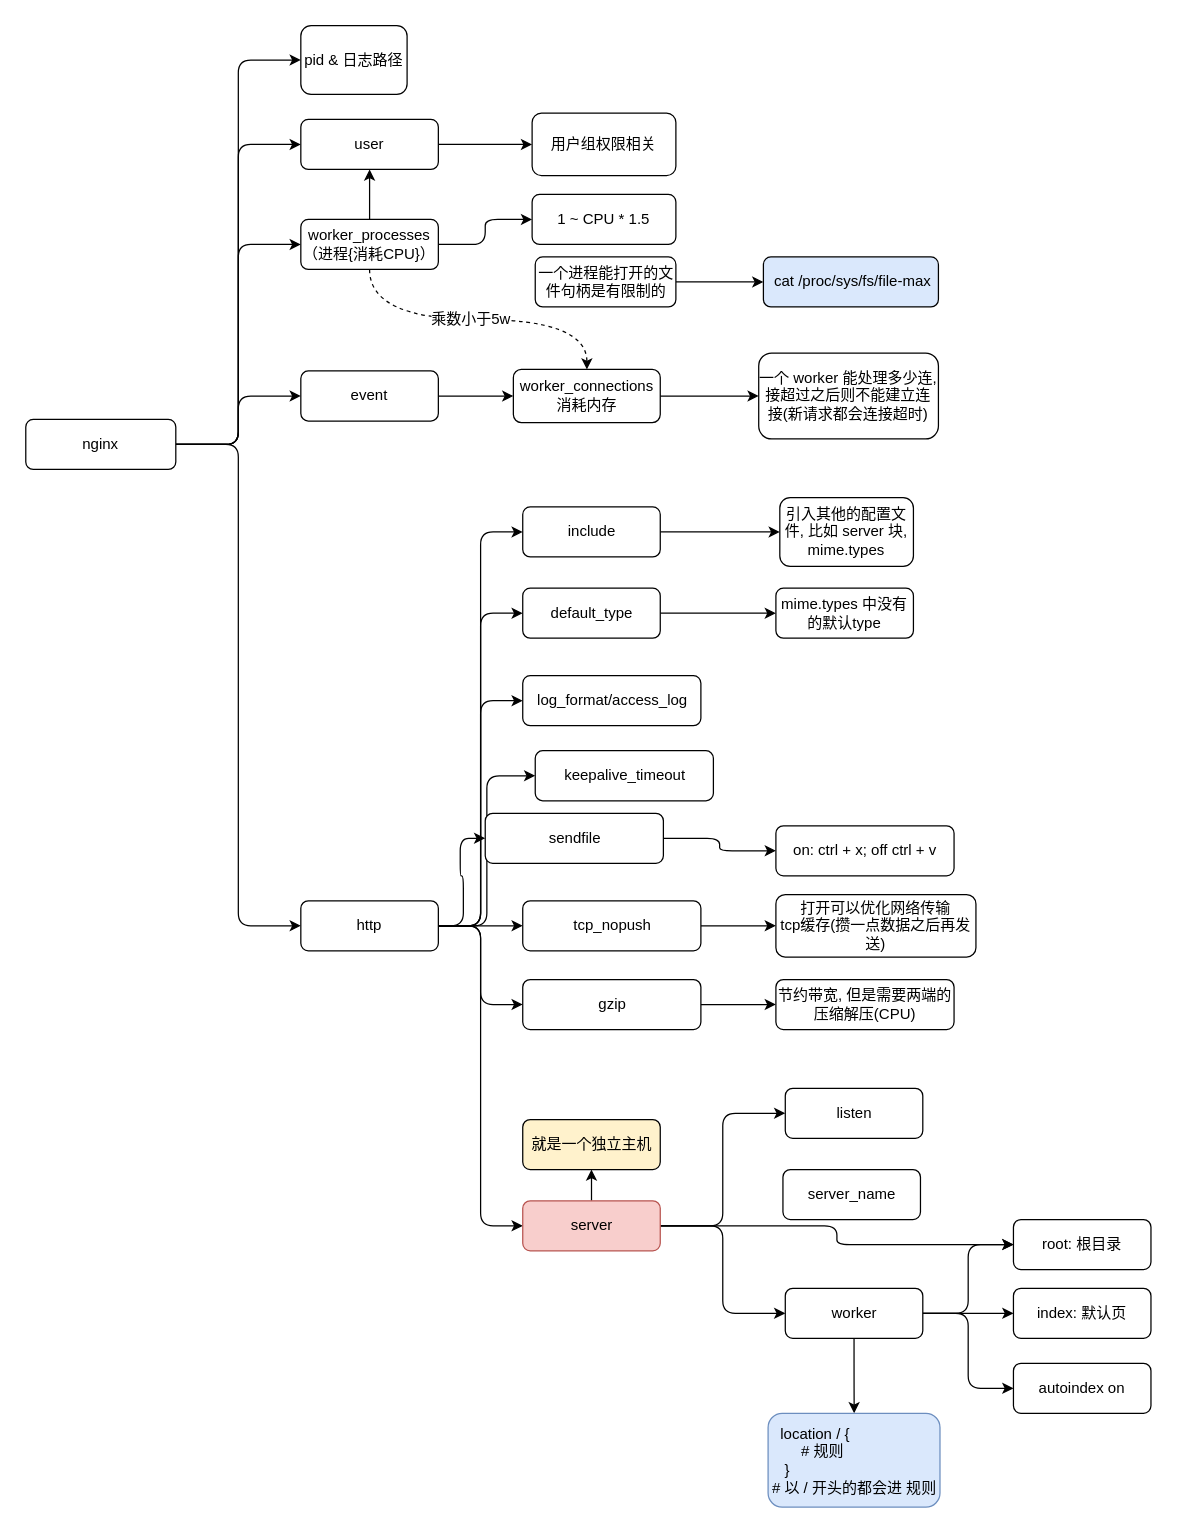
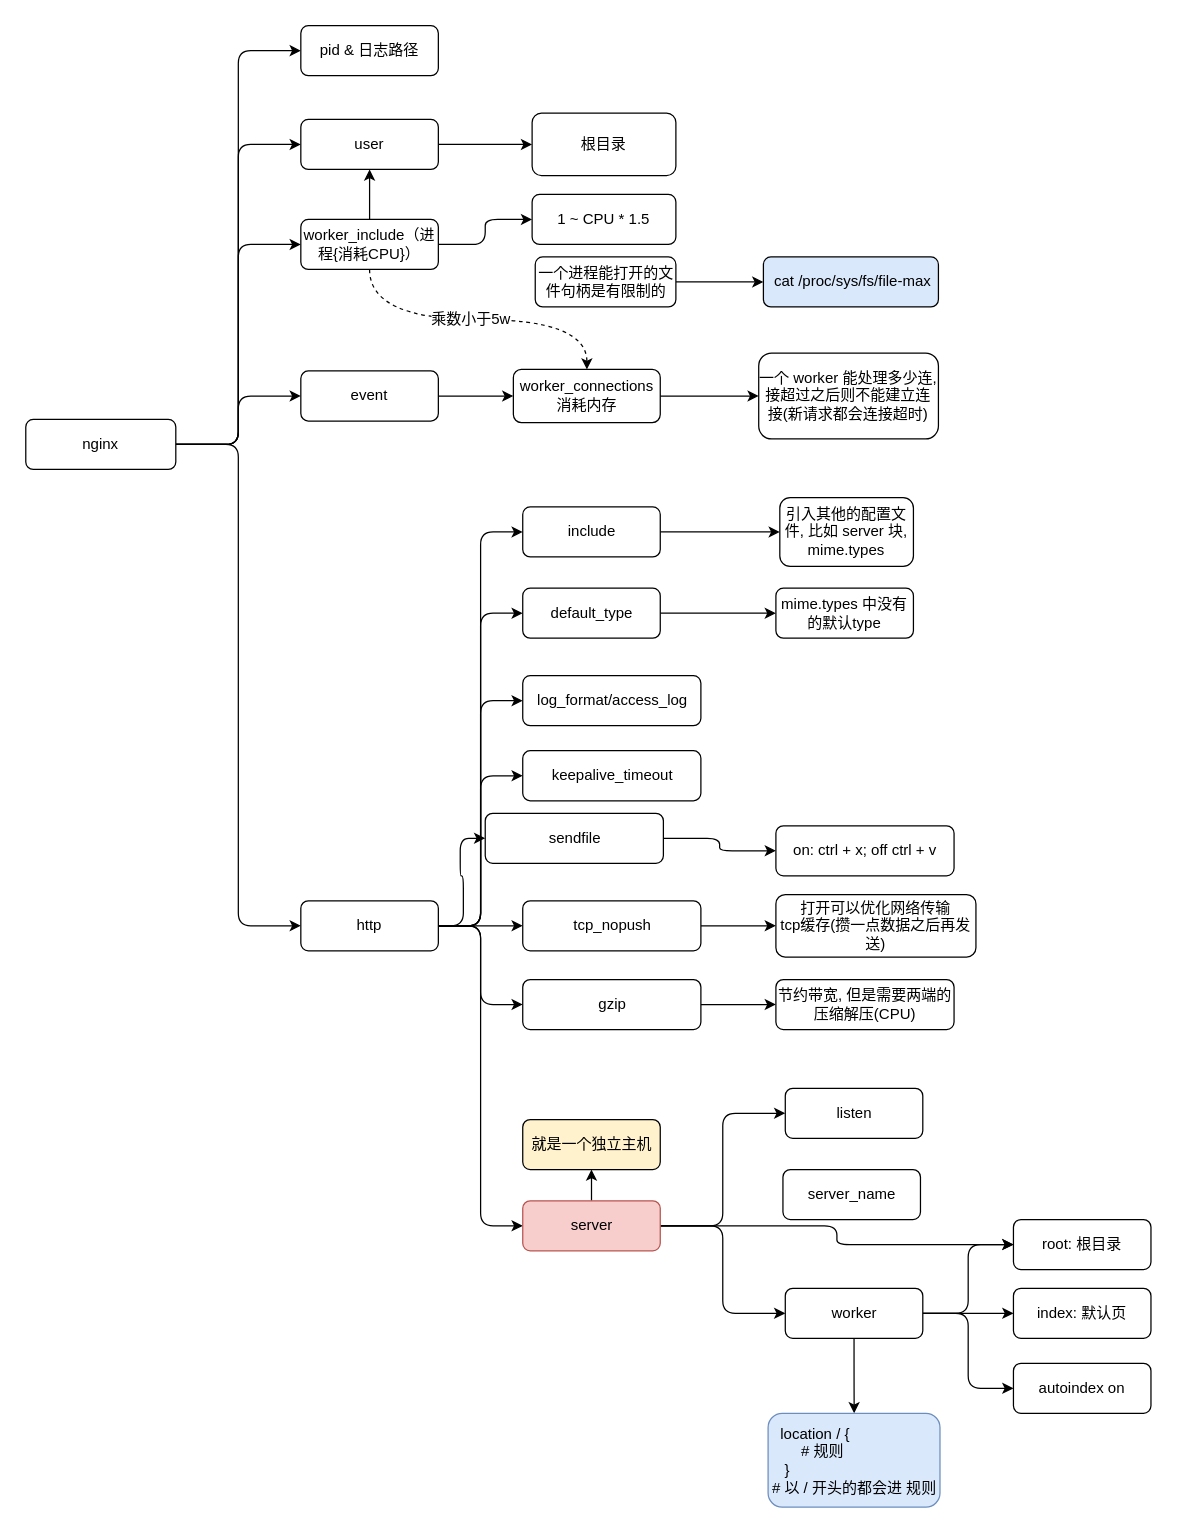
(354, 60) -> (369, 51)
(604, 144) -> (604, 144)
(369, 244) -> (369, 244)
(624, 776) -> (612, 776)
